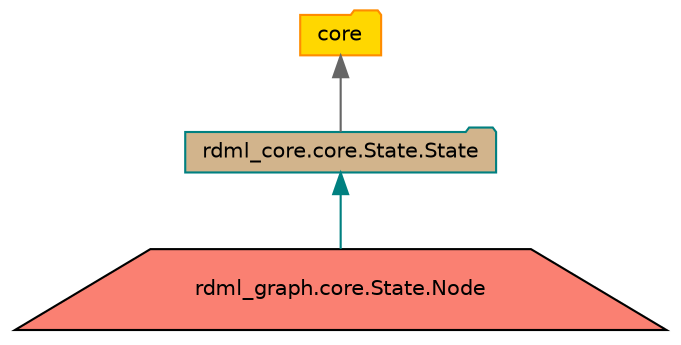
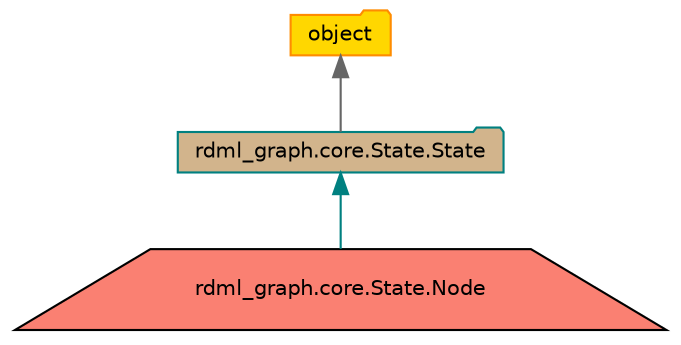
(341, 35) -> (341, 35)
(341, 152) -> (341, 152)
